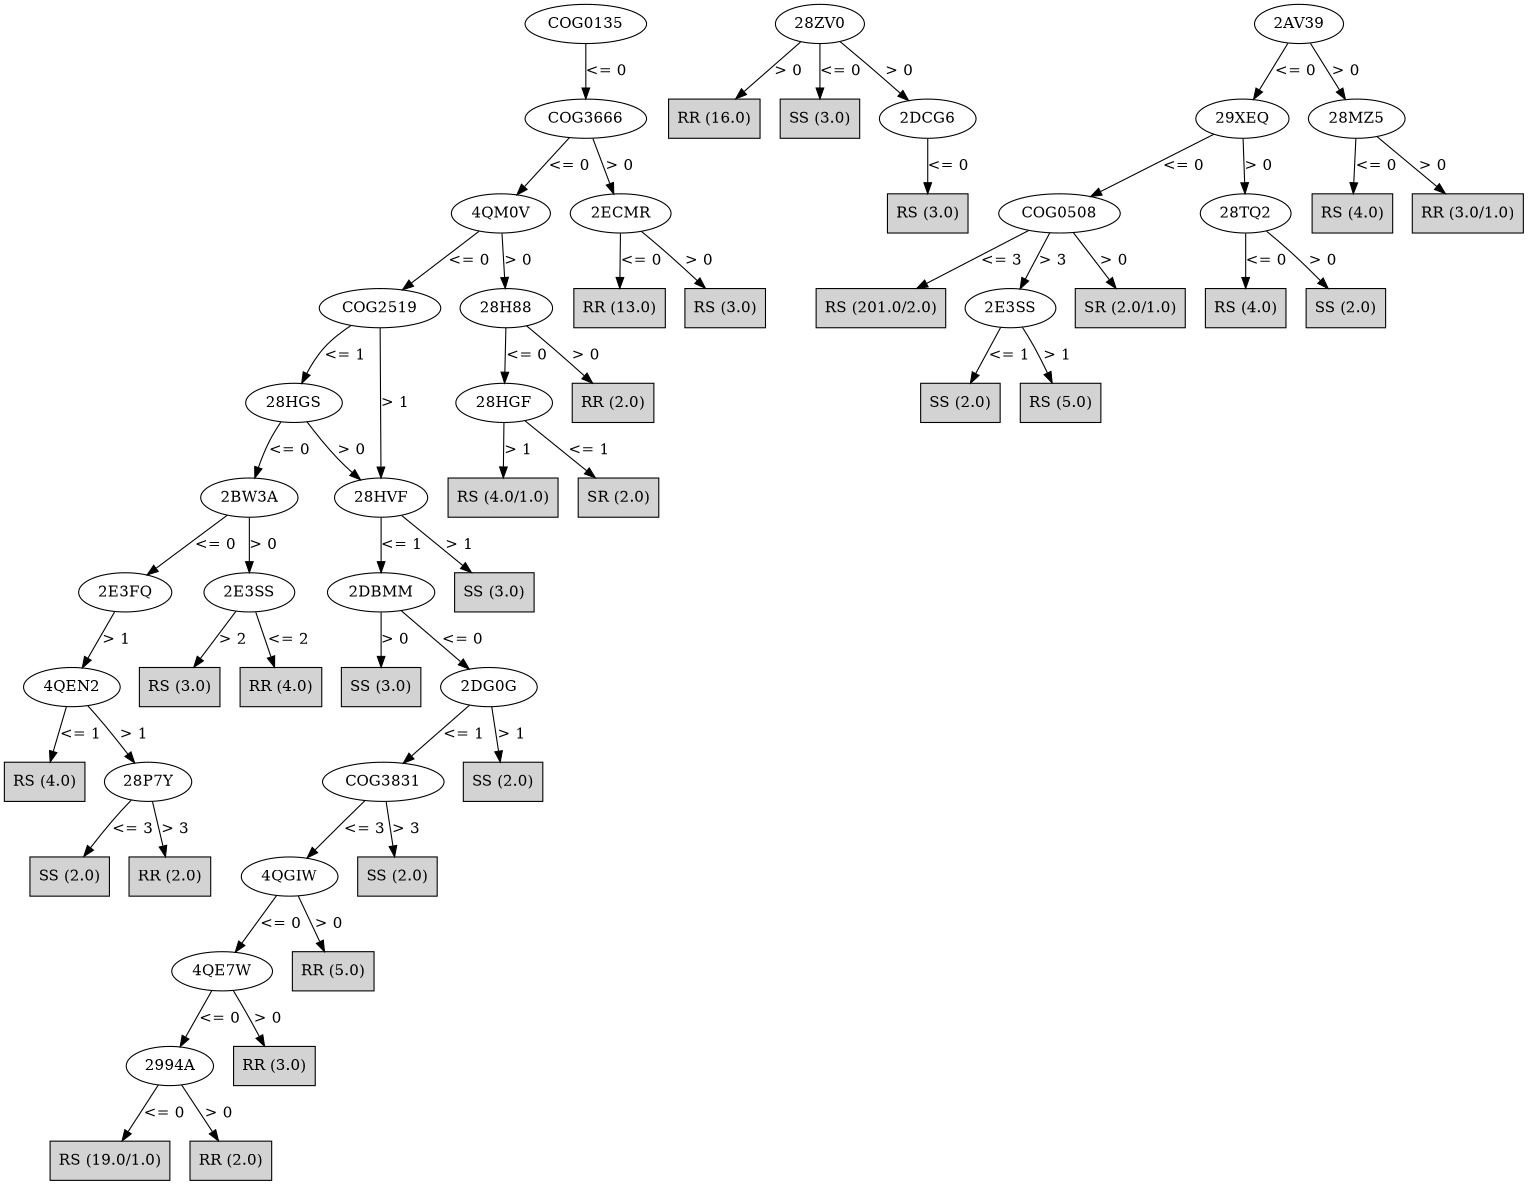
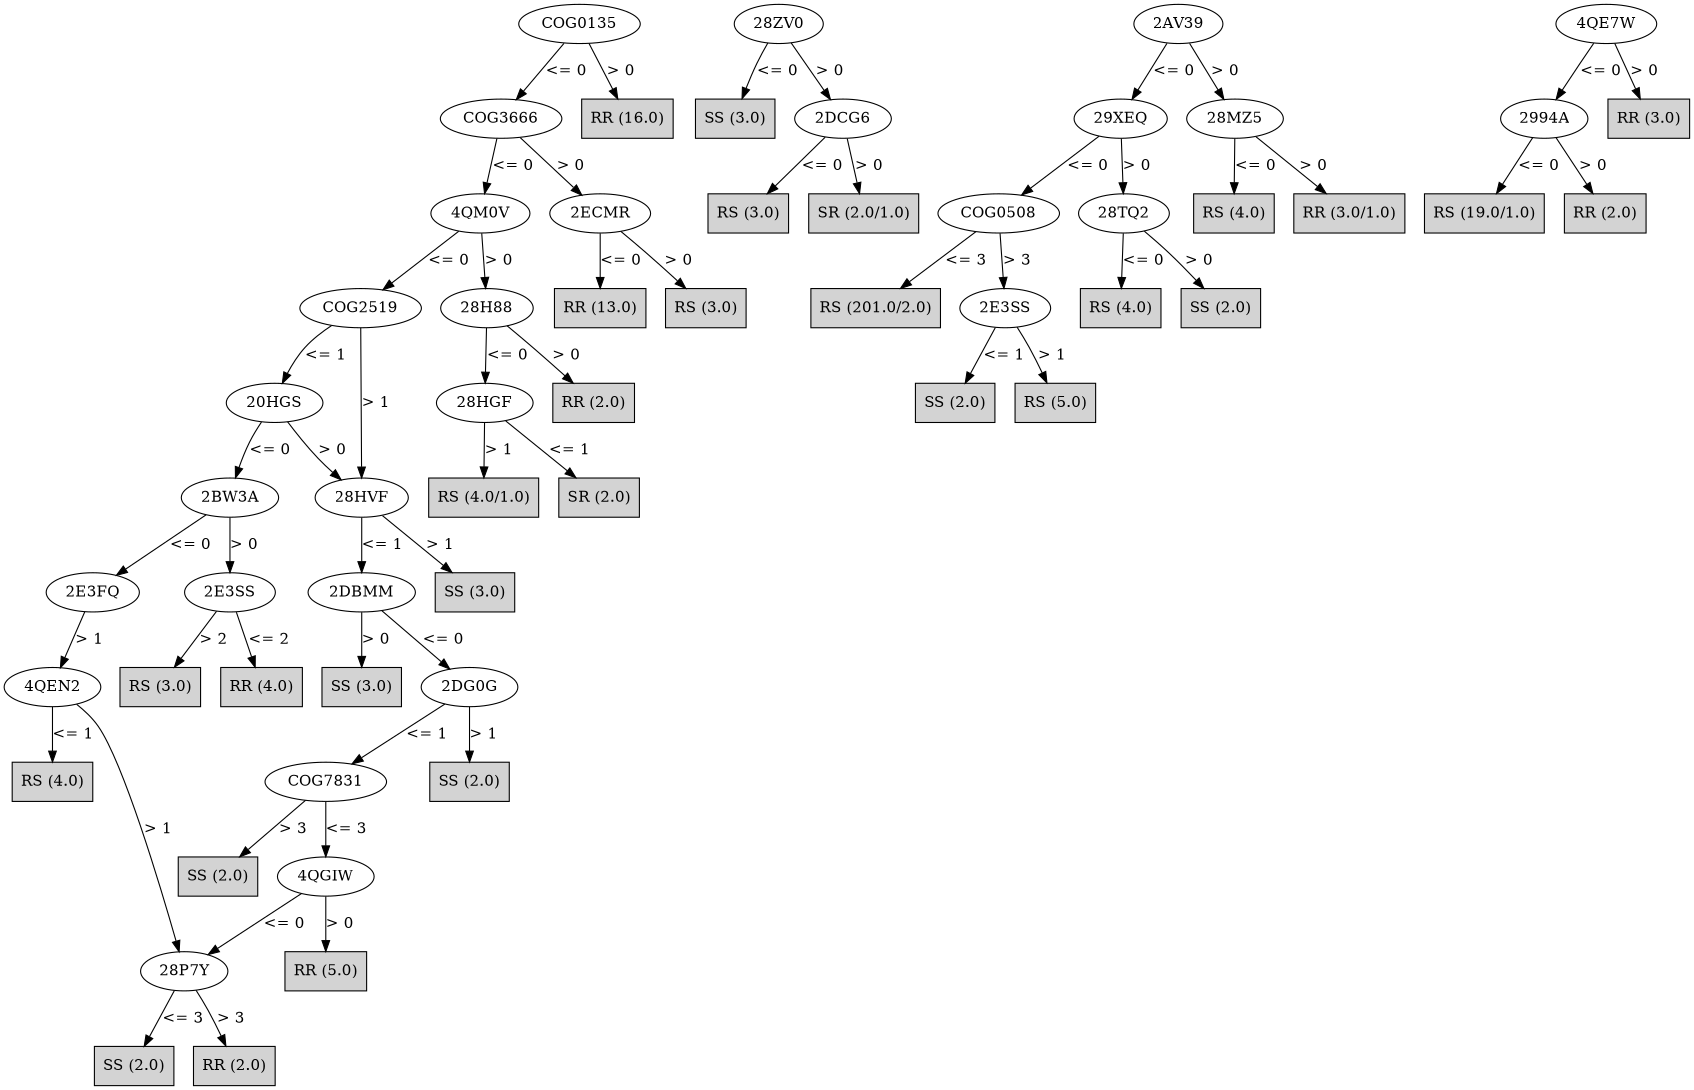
(772, 67) -> (601, 66)
(1091, 256) -> (852, 161)
(294, 403) -> (275, 403)
(383, 782) -> (326, 782)
(259, 919) -> (260, 921)
